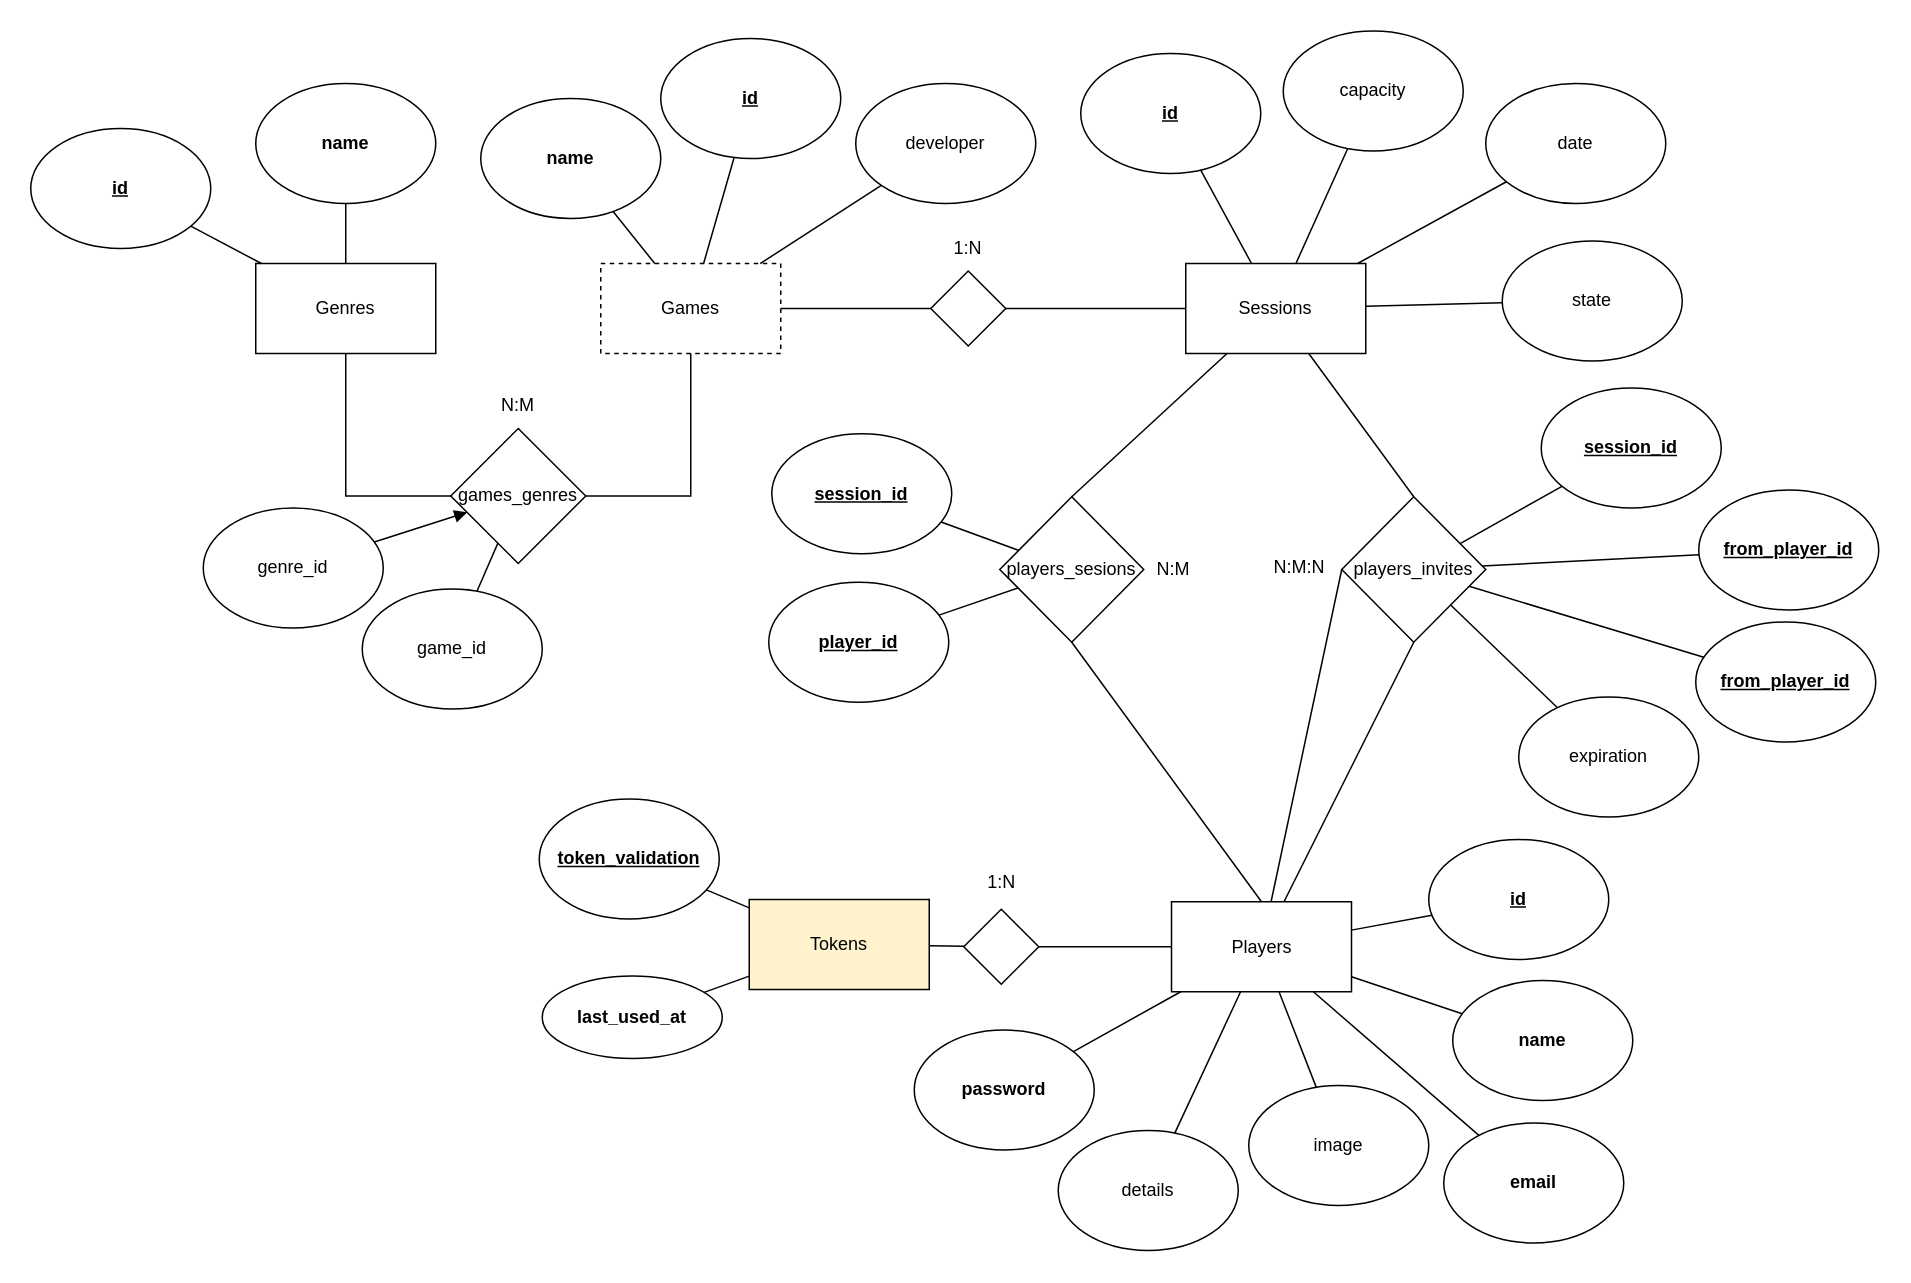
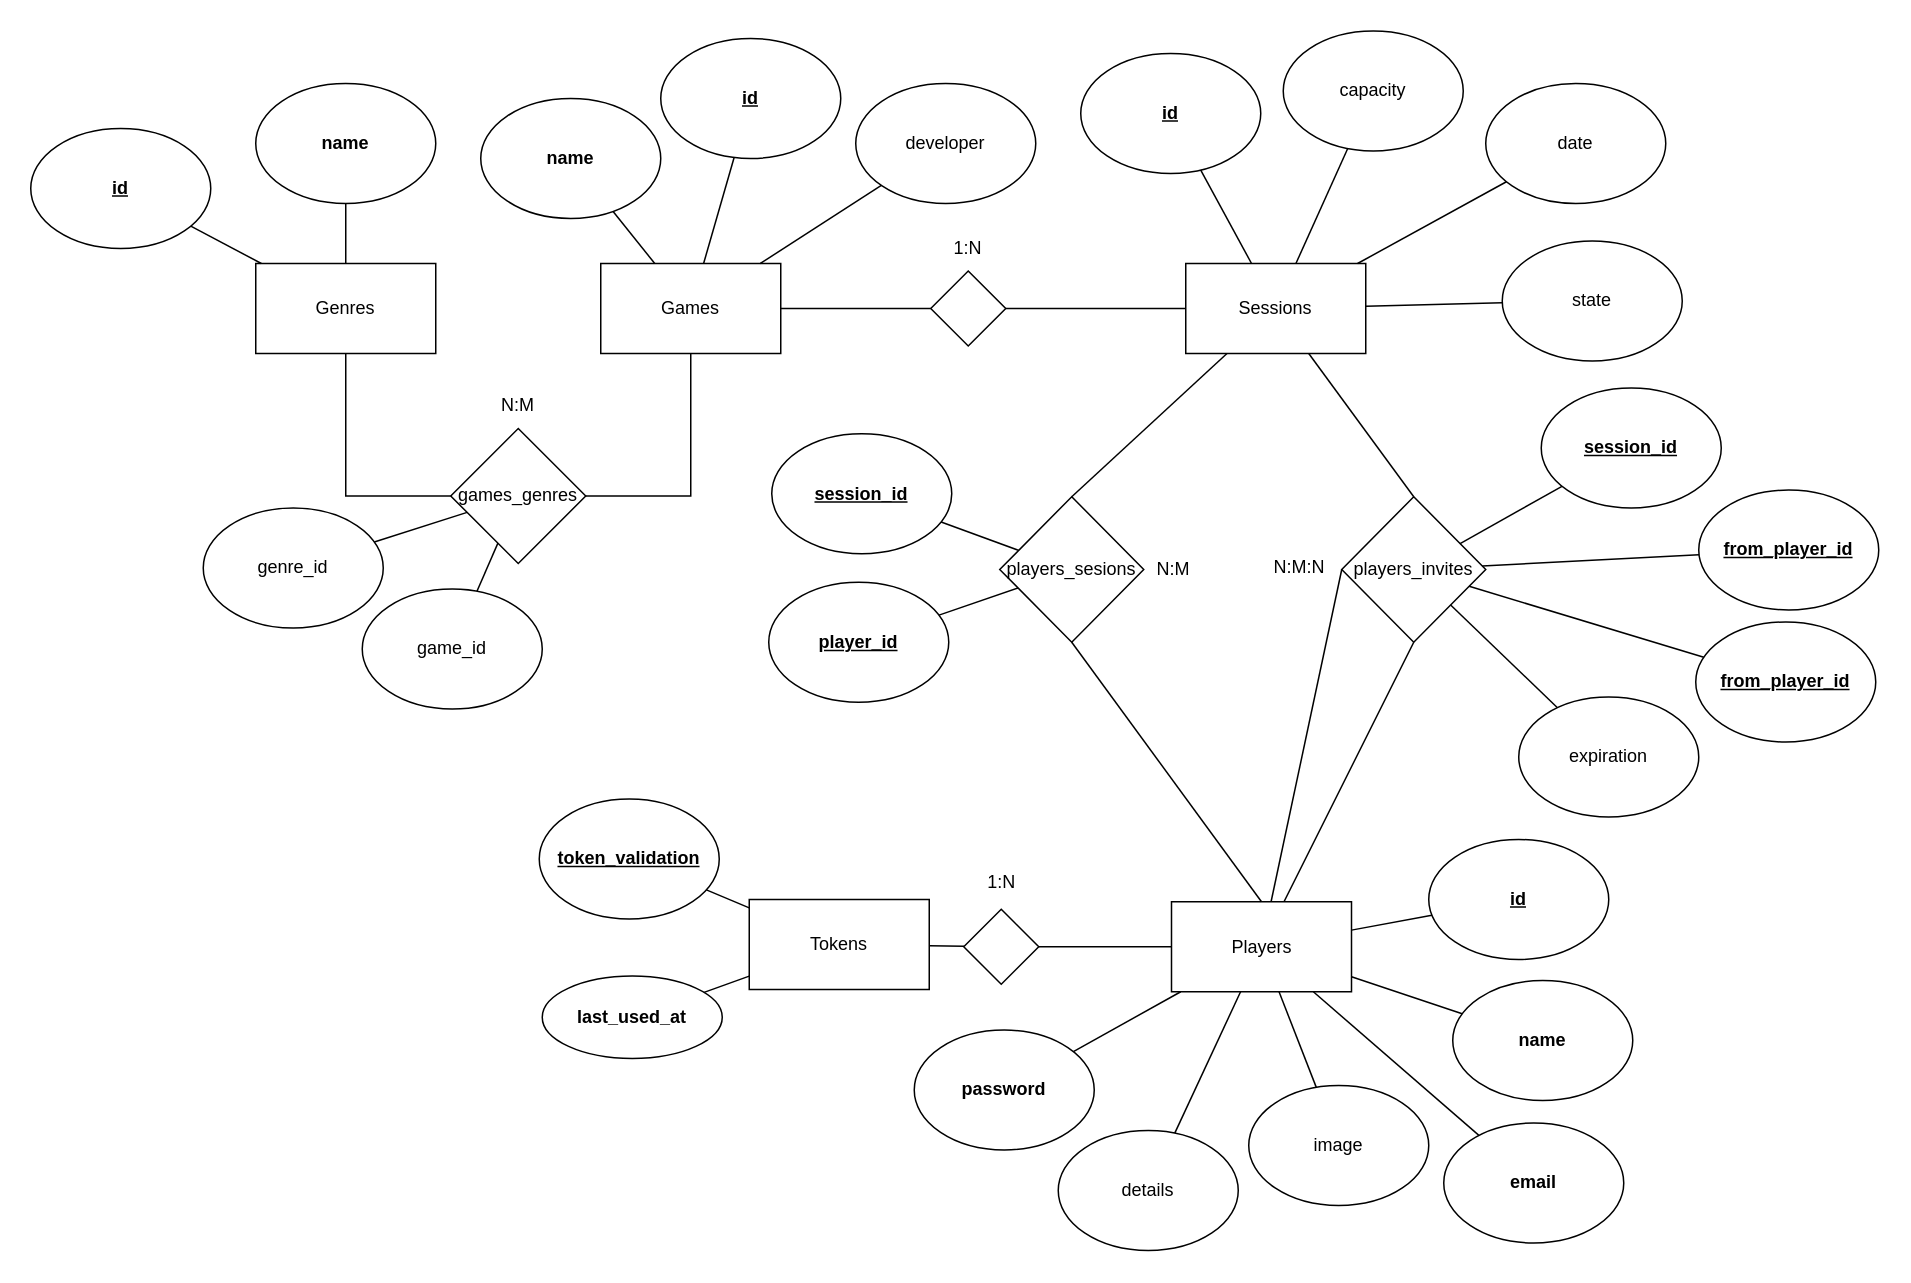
(691, 308) -> (691, 308)
(454, 516) -> (459, 515)
(839, 944) -> (839, 944)
